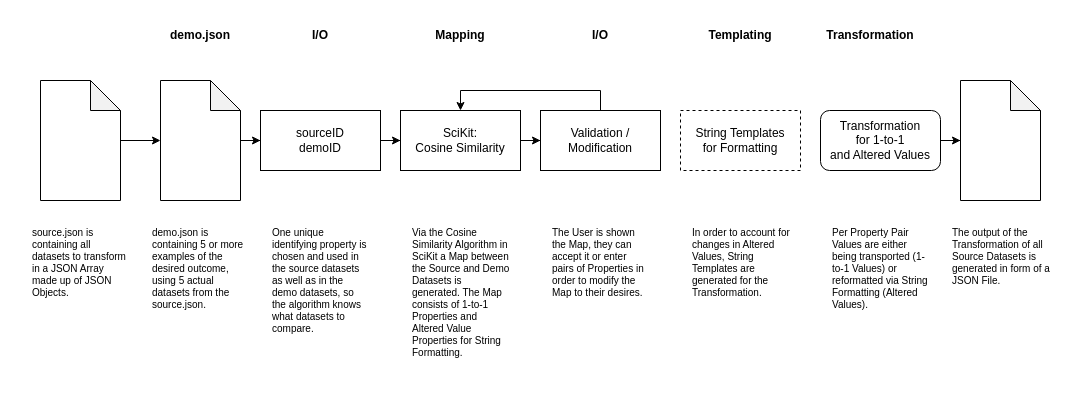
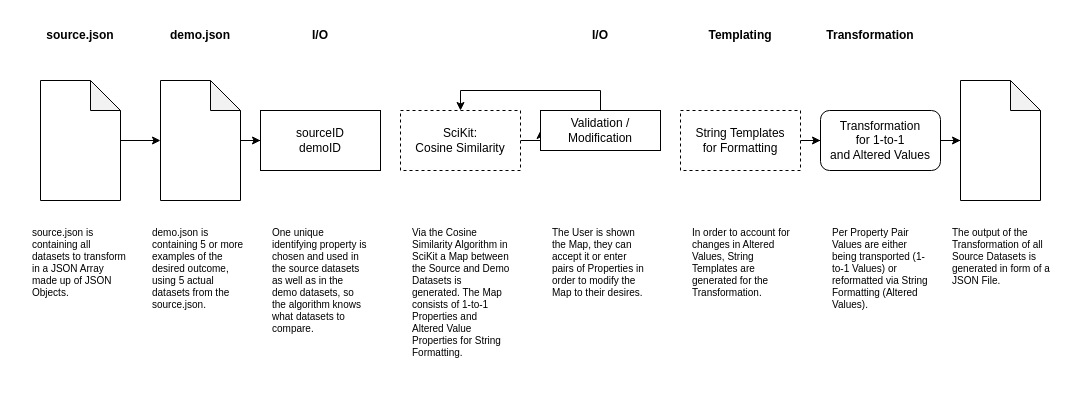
none -> (81, 36)
(461, 36) -> none
(395, 141) -> none
(461, 141) -> (461, 141)
(601, 141) -> (601, 131)
none -> (815, 141)
